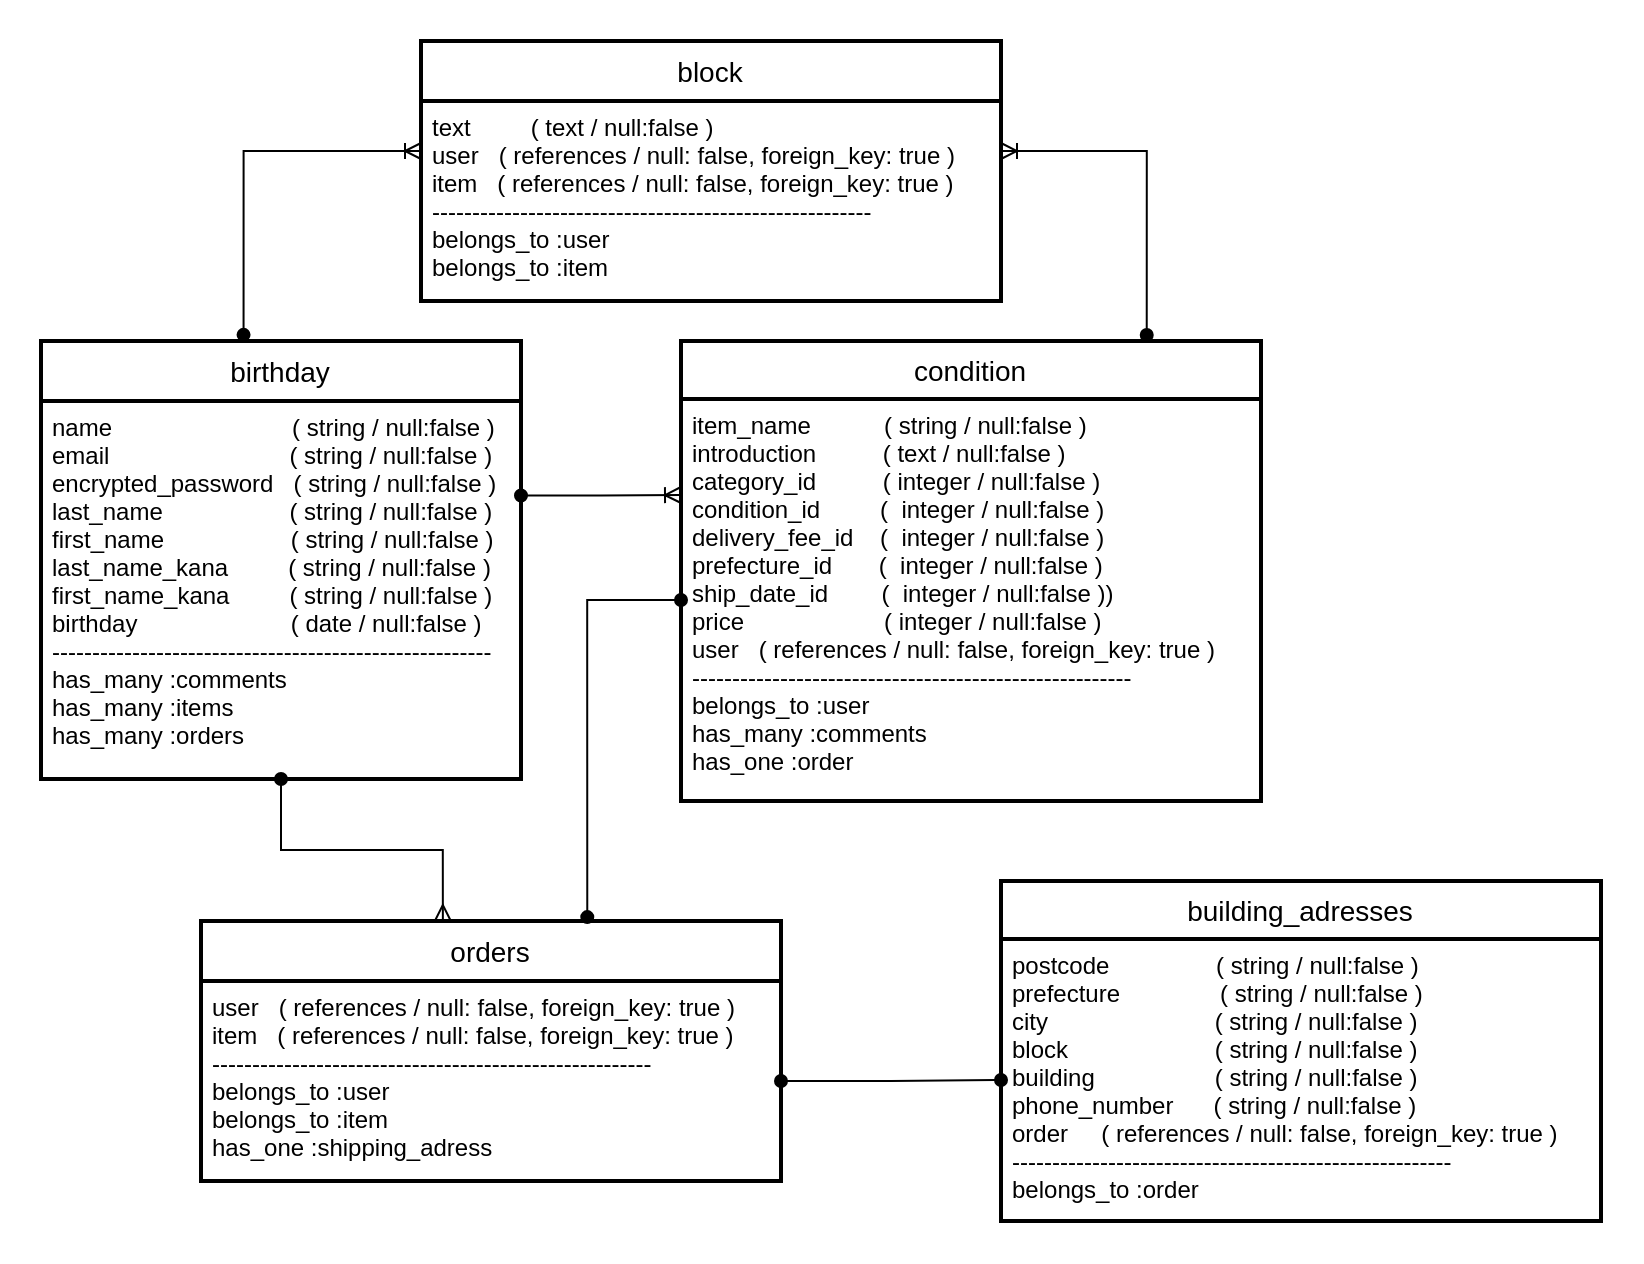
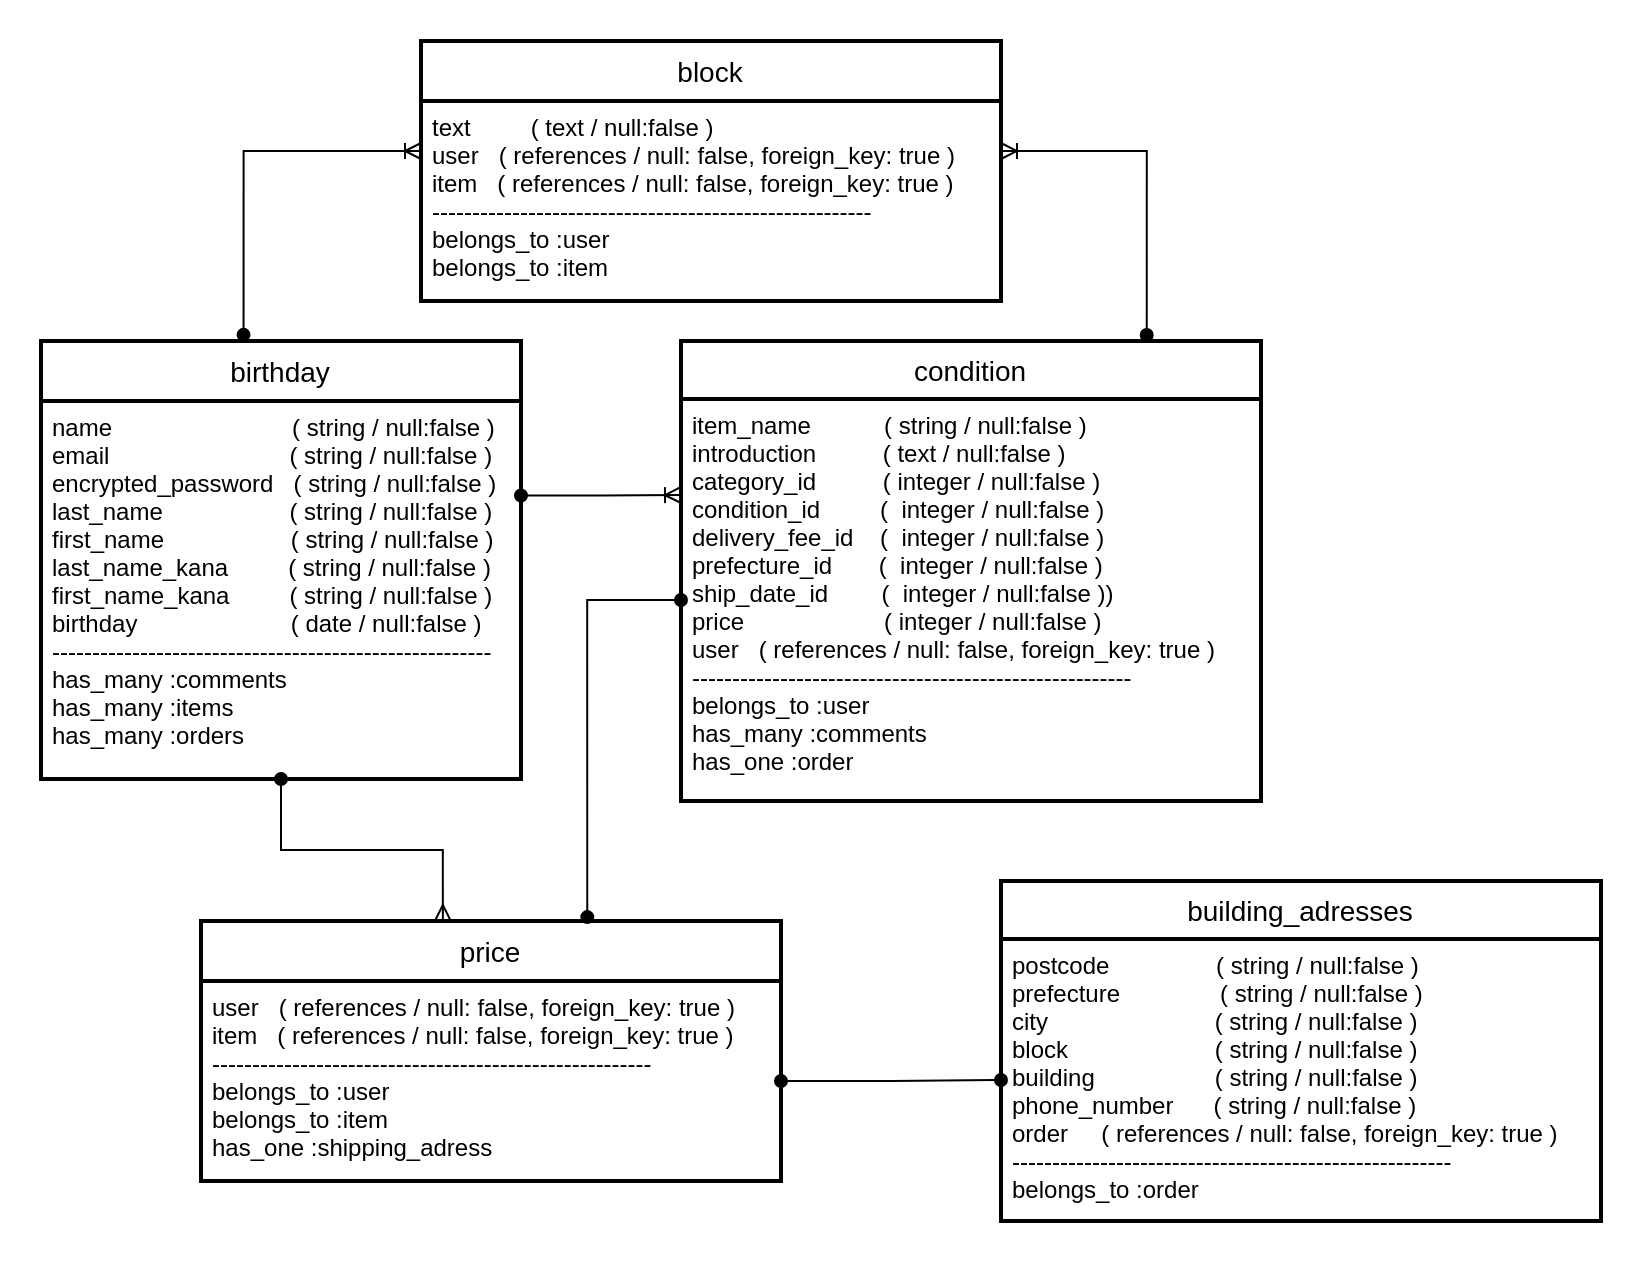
(490, 953) -> (490, 953)
